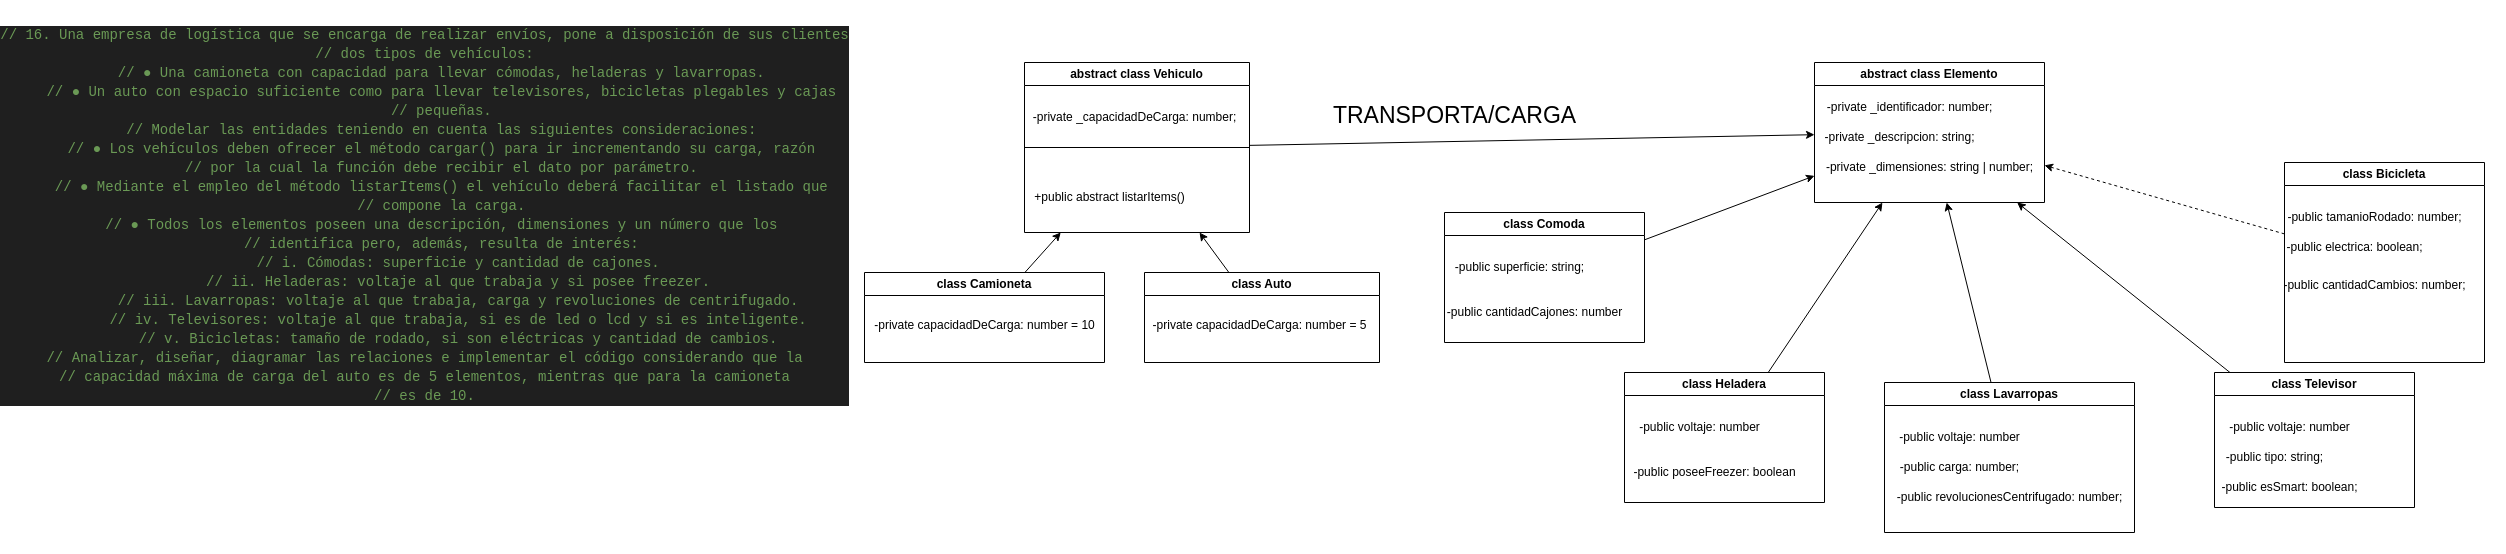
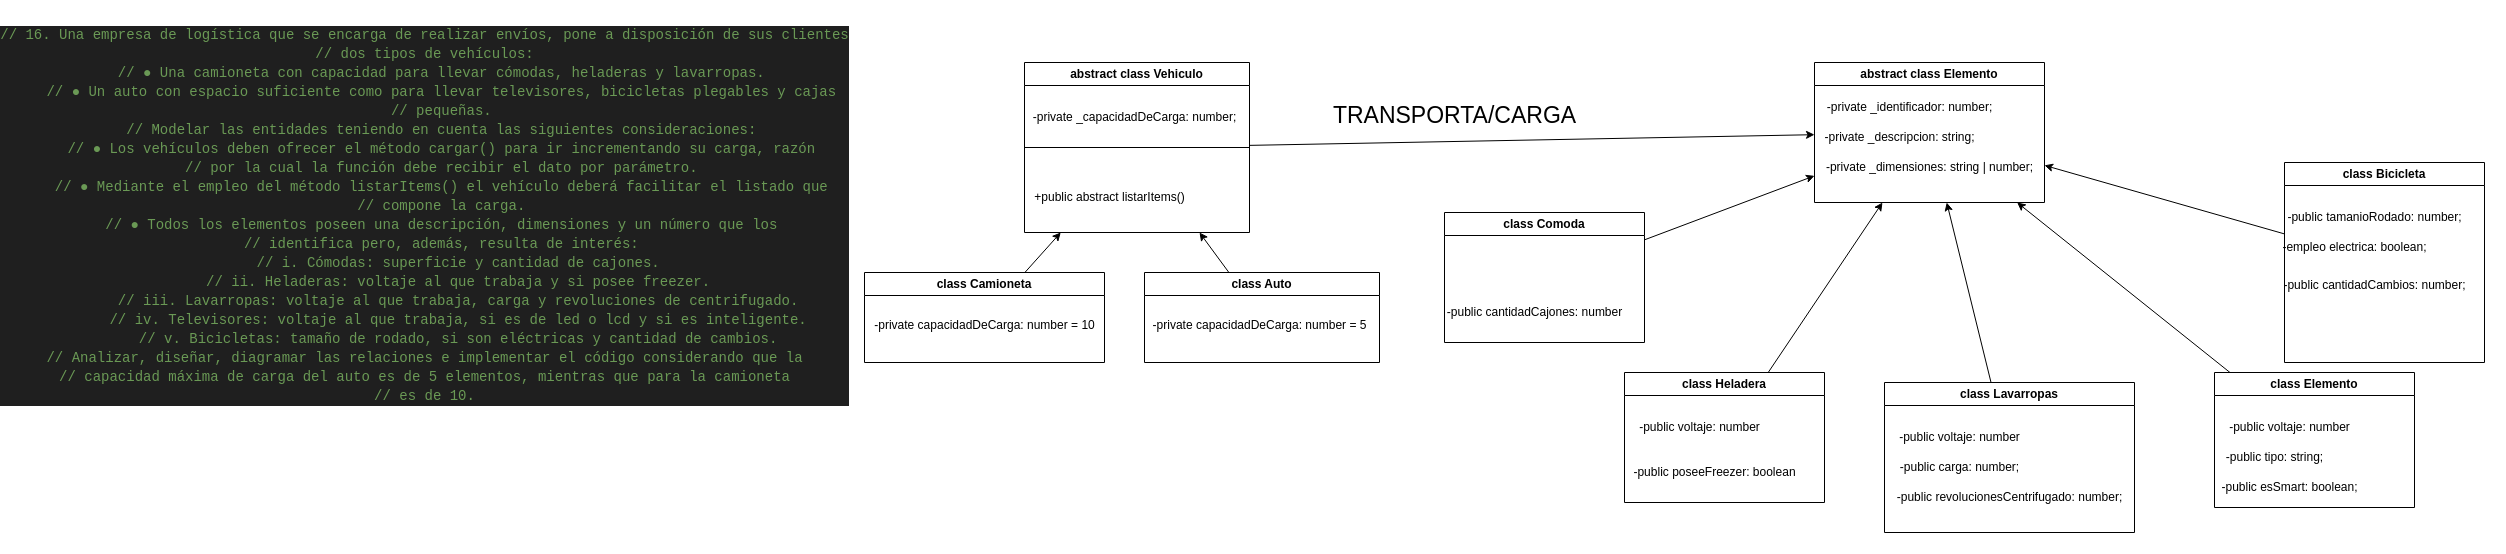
(2167, 200) -> (2167, 200)
(2355, 248) -> (2355, 248)
(1520, 268) -> none
(2315, 385) -> (2315, 385)
